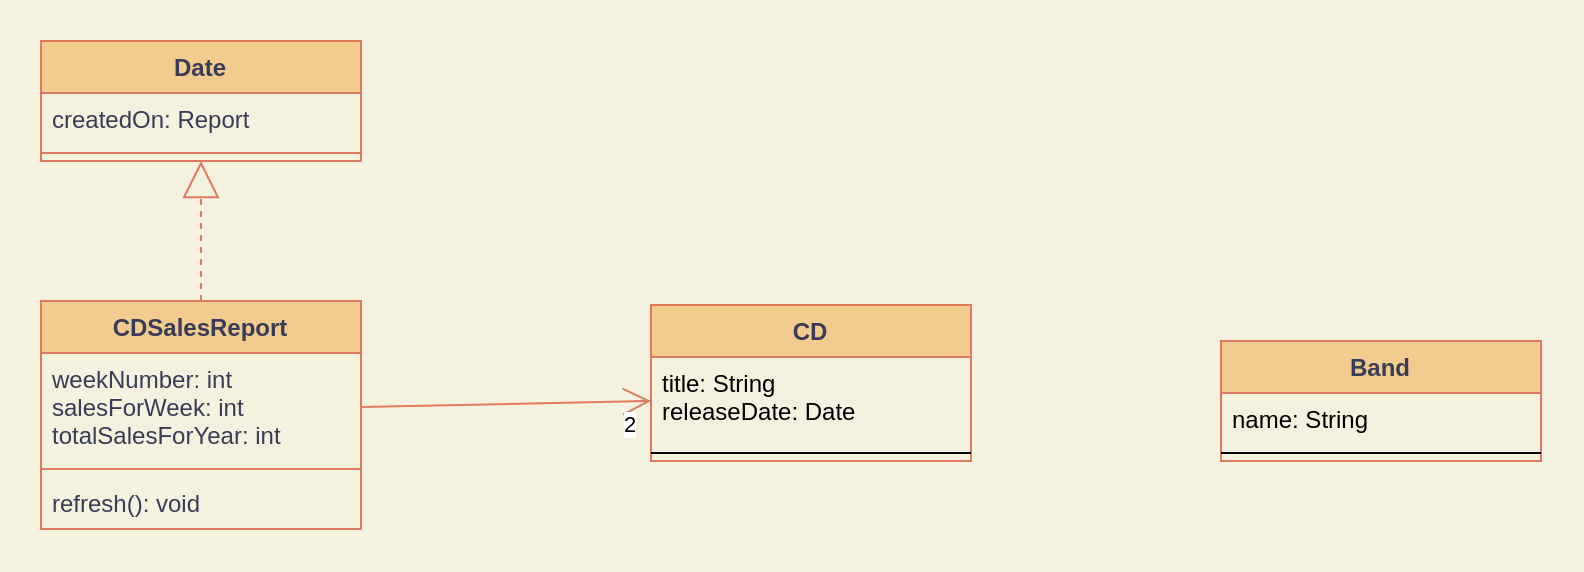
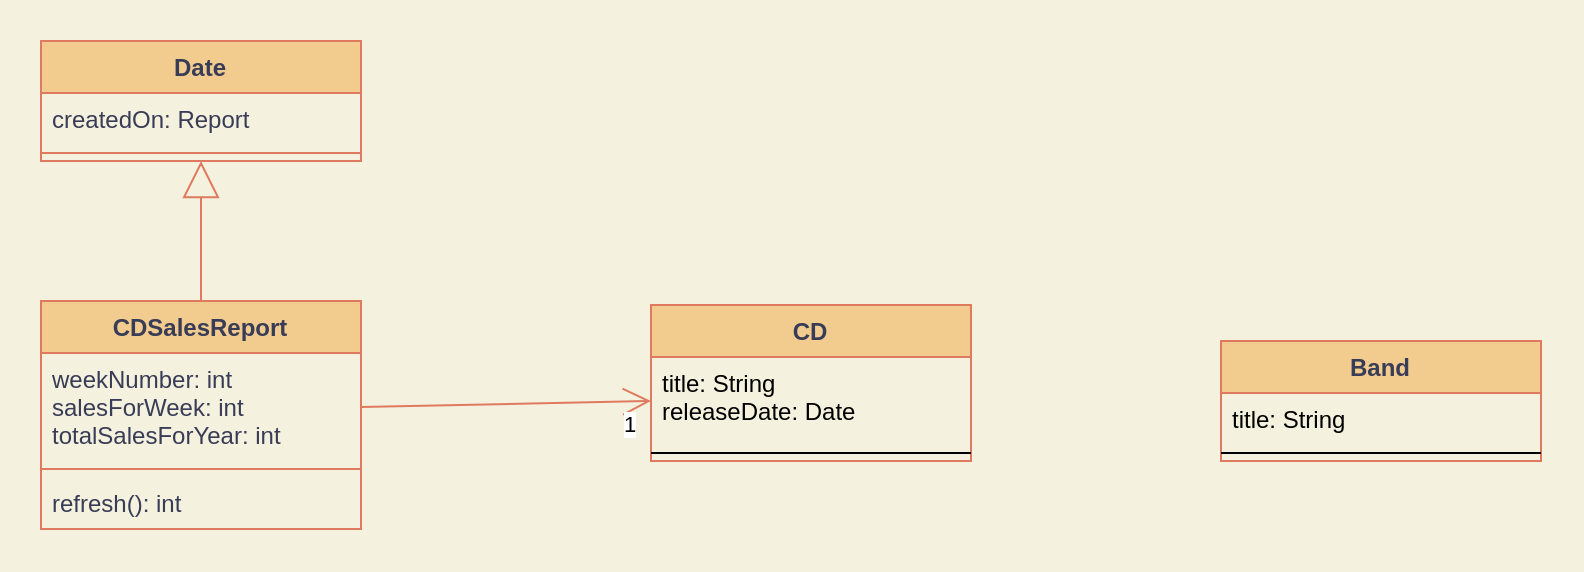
(201, 247) -> (201, 247)
(1303, 420) -> (1304, 420)
(631, 424) -> (631, 424)
(143, 504) -> (137, 504)
